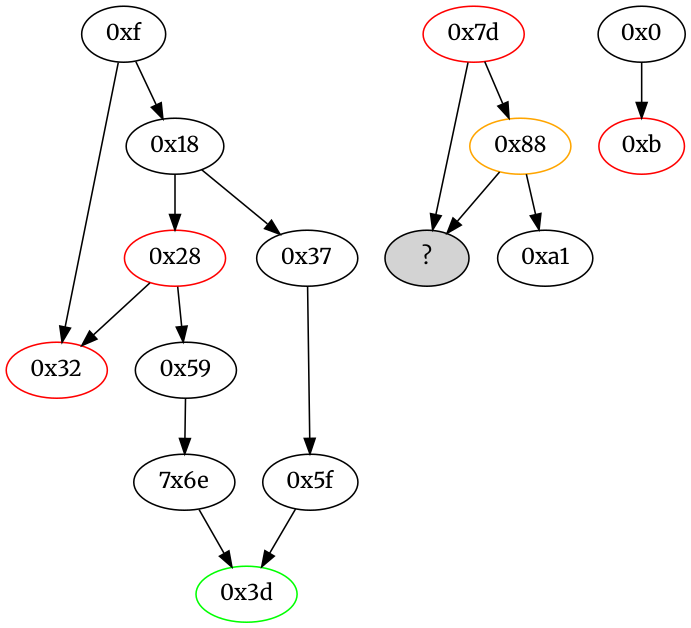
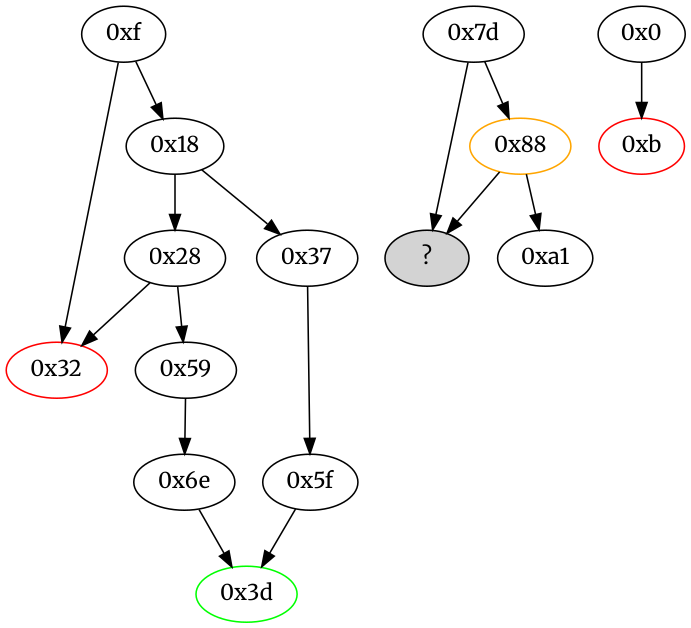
(474, 34) -> (474, 34)
(175, 258) -> (175, 258)
(184, 482) -> (184, 482)
